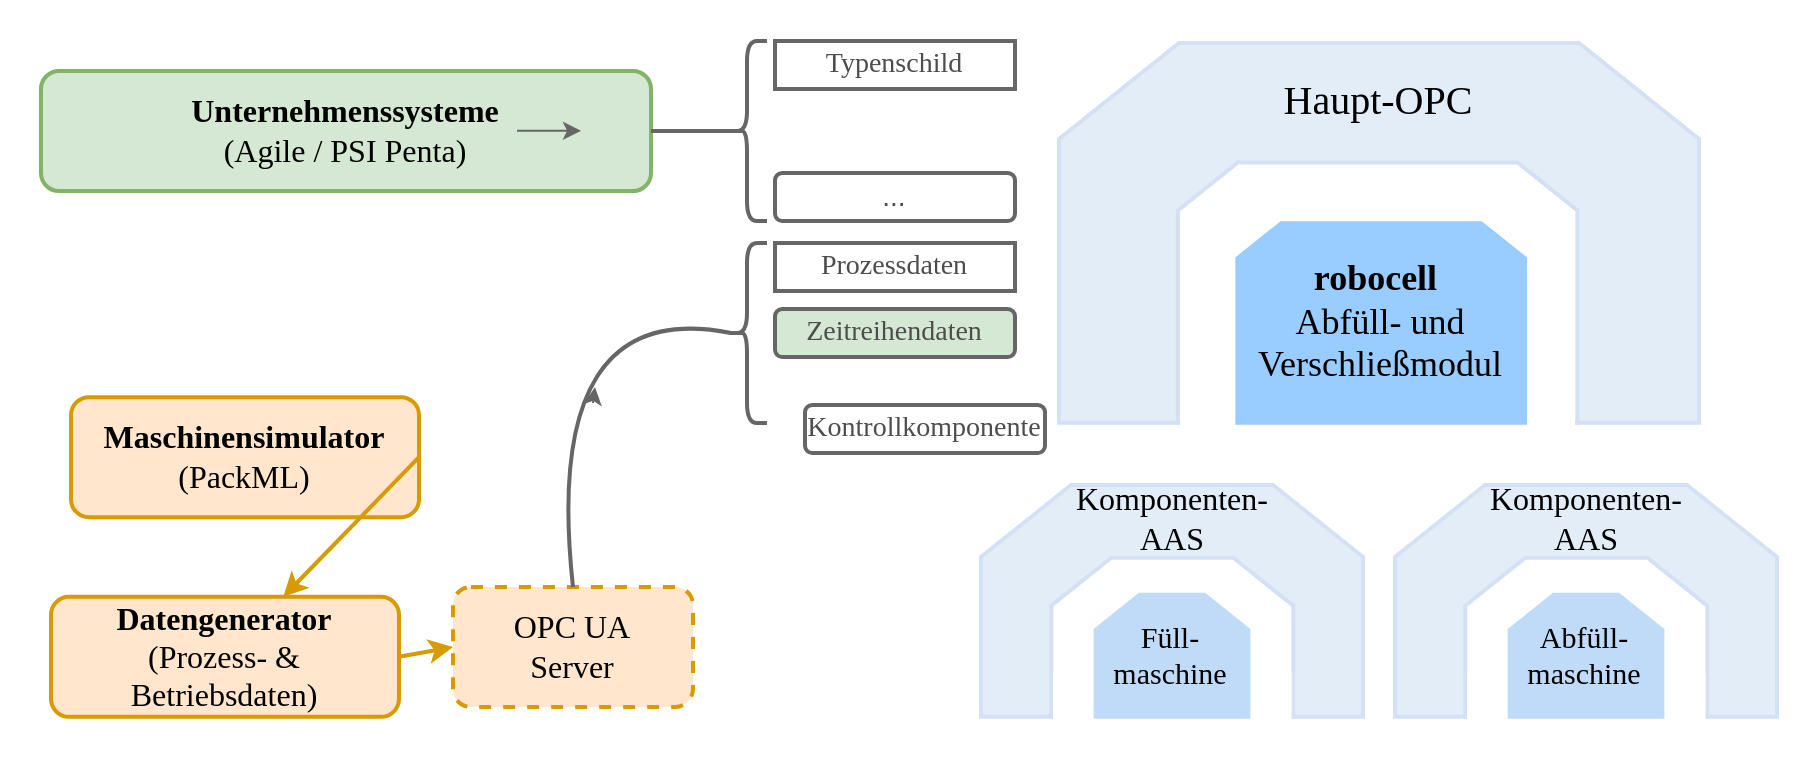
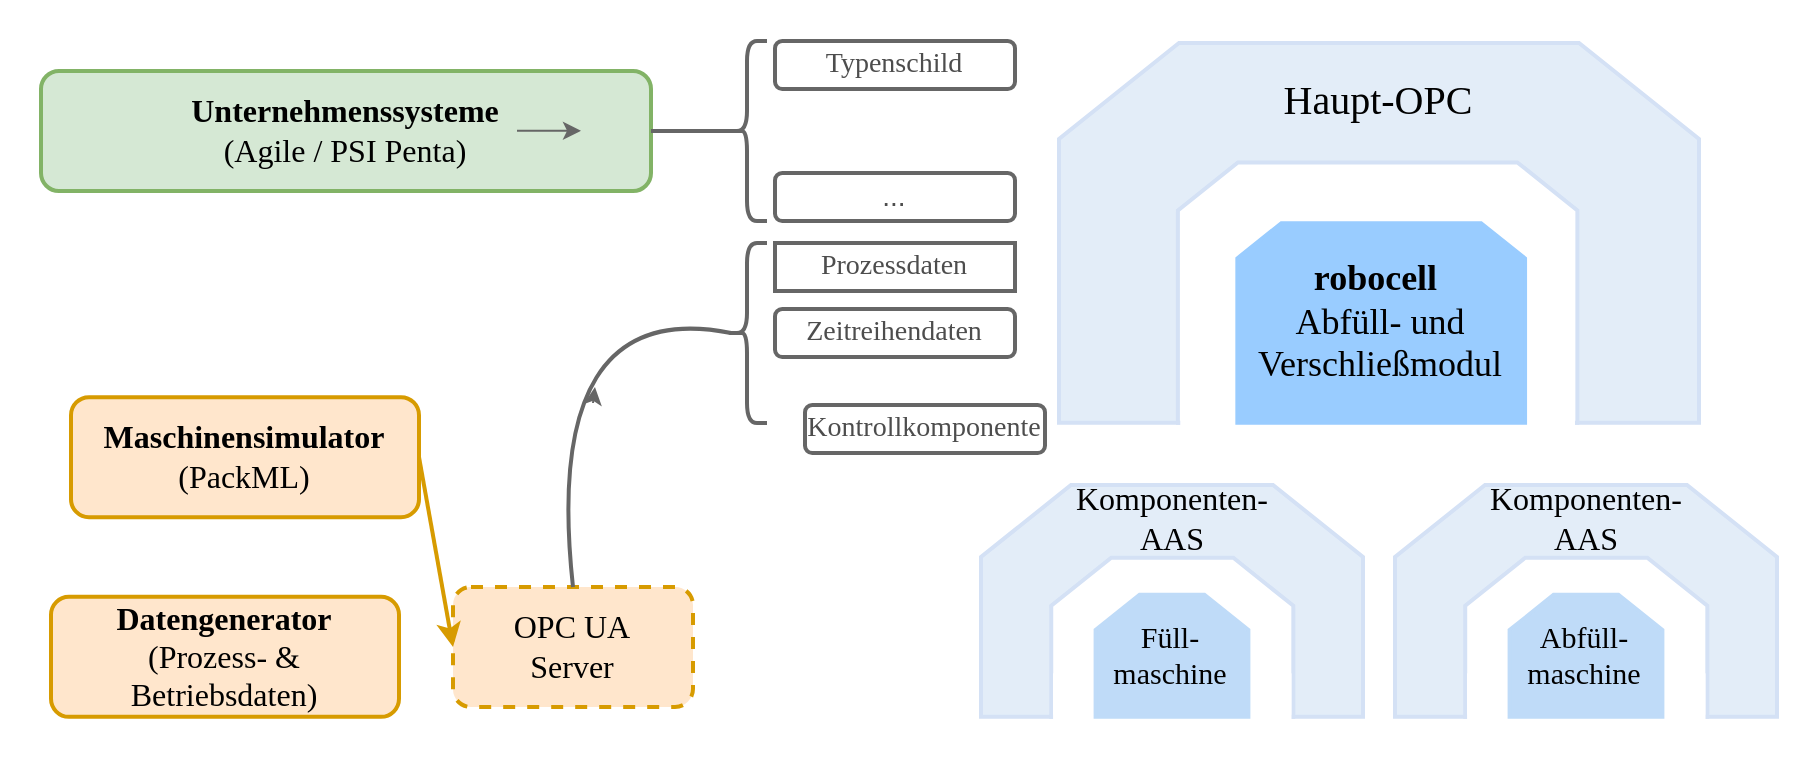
(895, 65) -> (895, 65)
(895, 333) -> (895, 333)
(357, 521) -> (435, 544)
(418, 653) -> none
